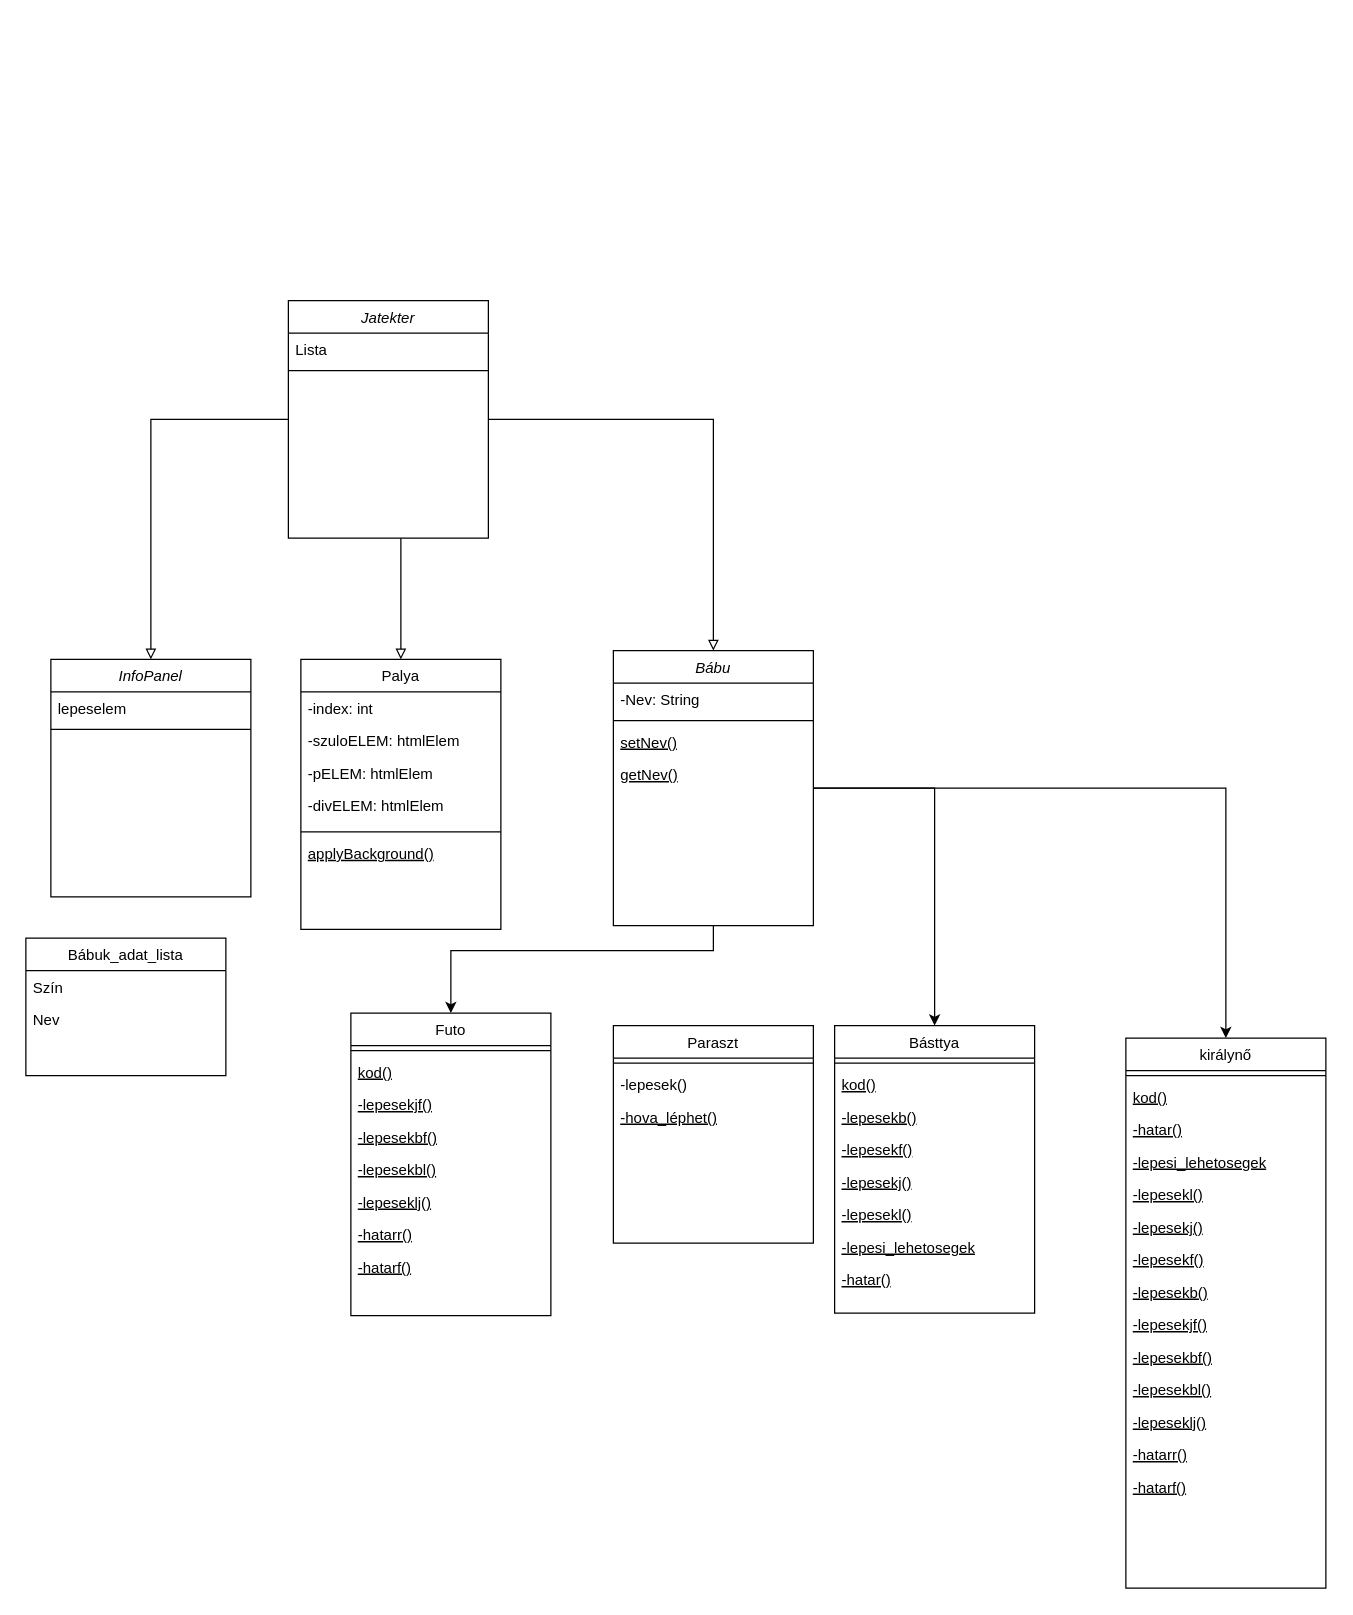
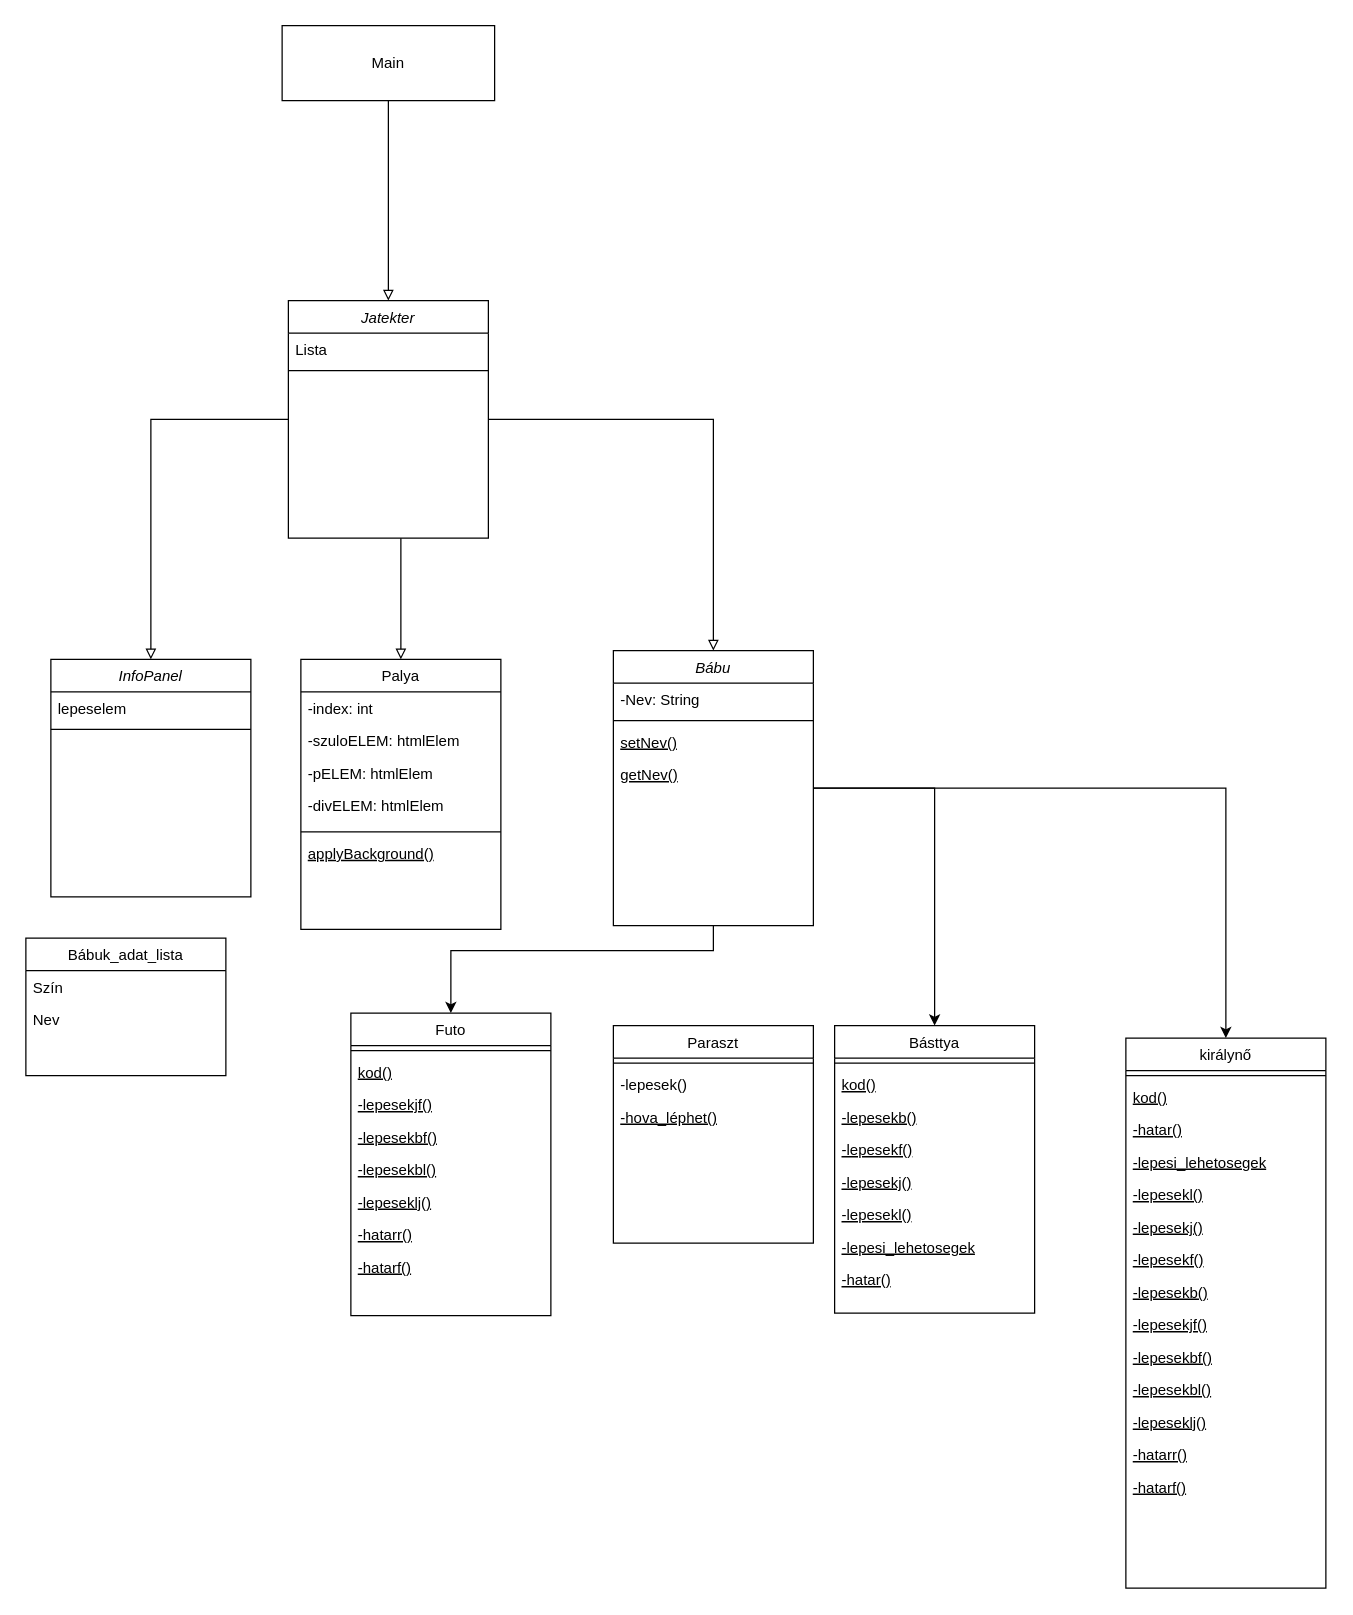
none -> (388, 63)
none -> (388, 195)
